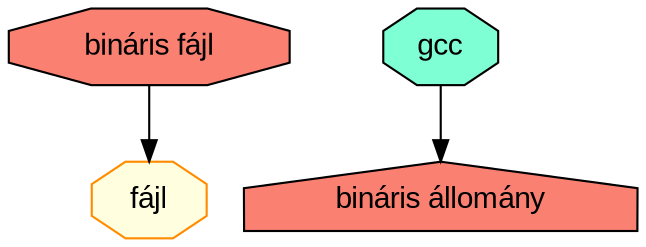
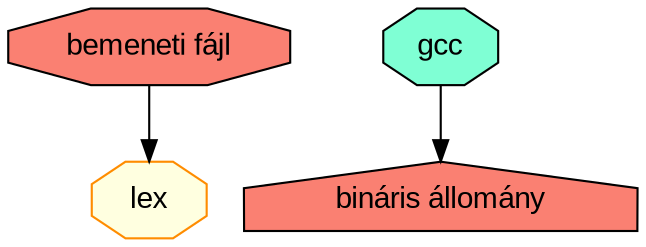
(149, 47) -> (149, 47)
(149, 200) -> (149, 200)
